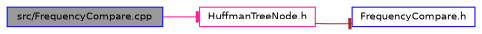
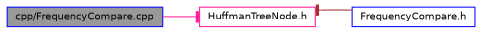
(85, 17) -> (85, 17)
(331, 24) -> (336, 10)
